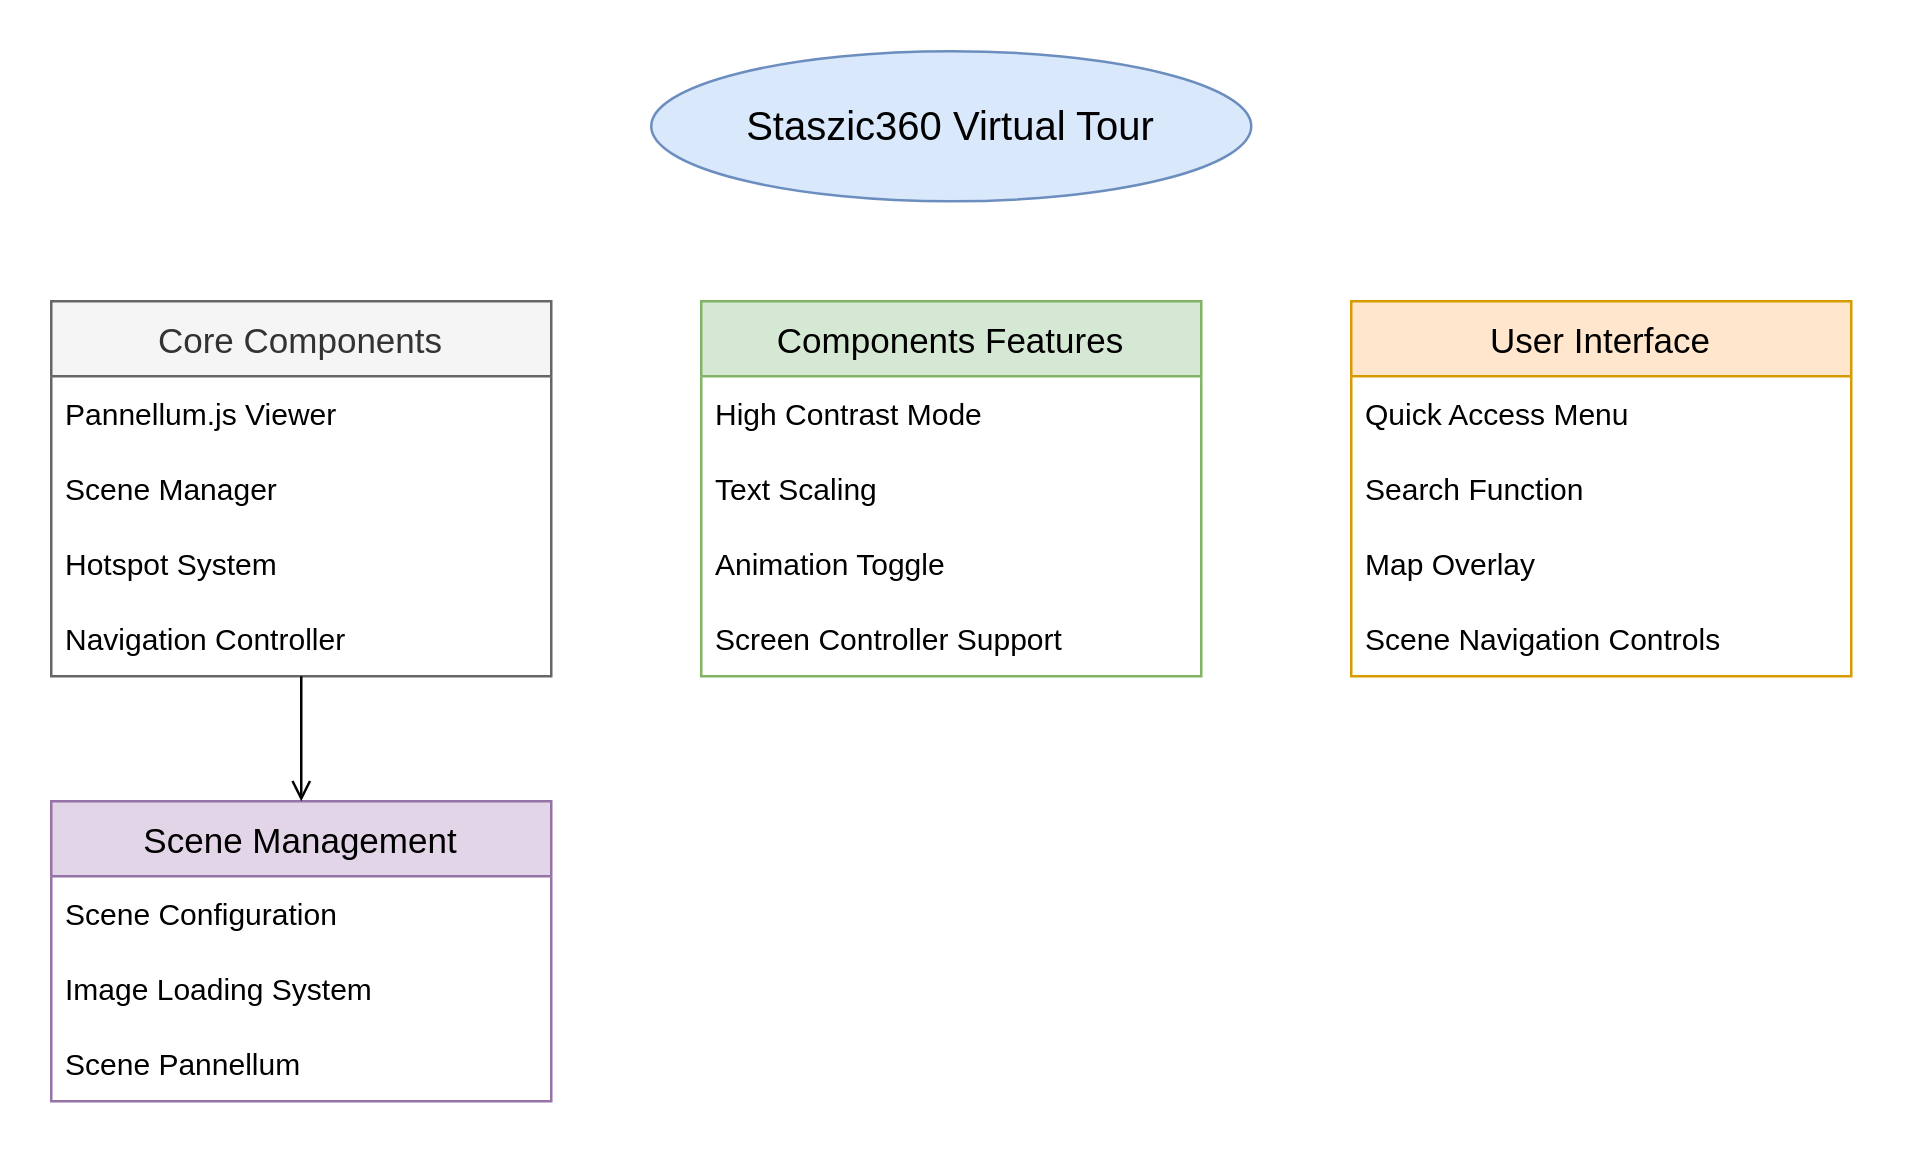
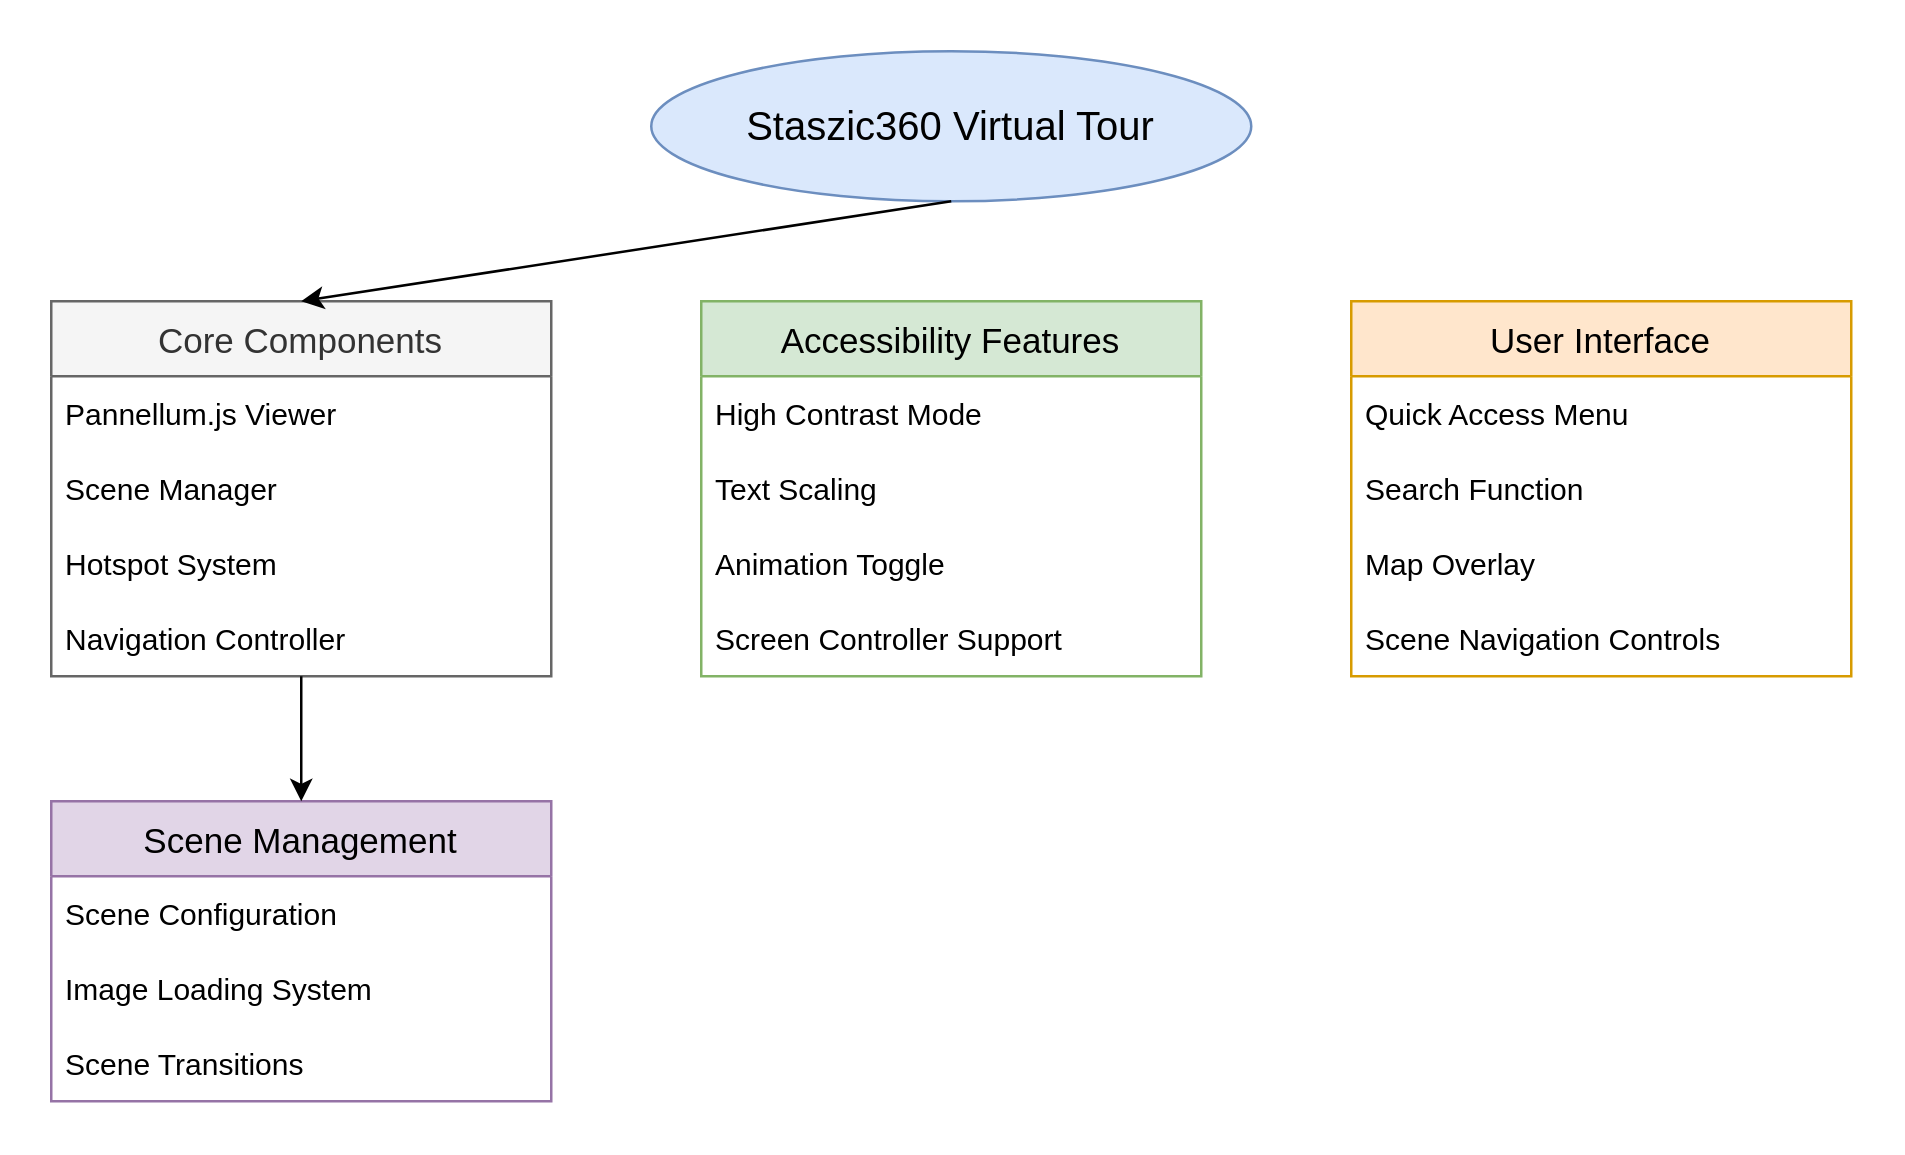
none -> (635, 250)
(950, 341) -> (950, 341)
(301, 787) -> (301, 783)
(179, 1065) -> (196, 1065)
